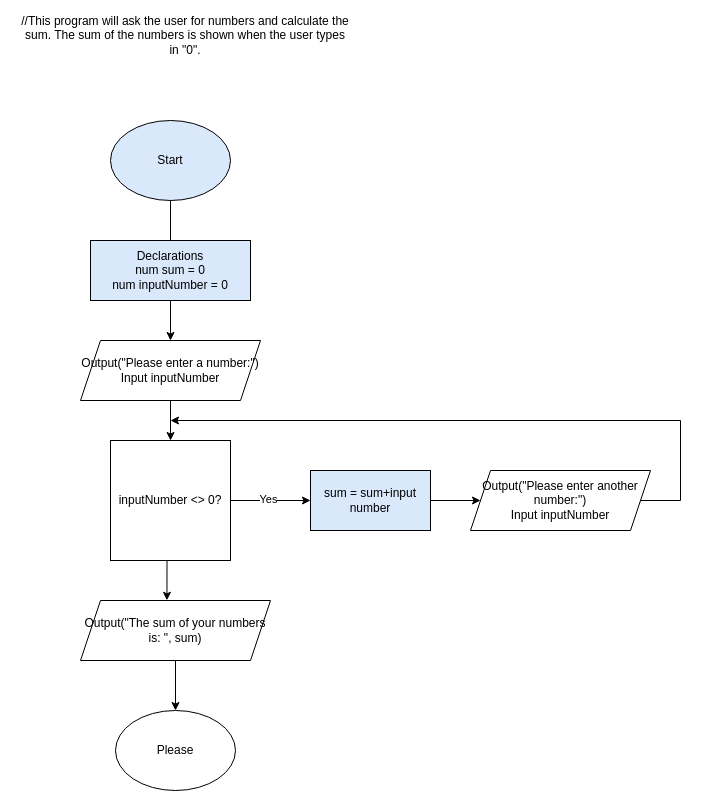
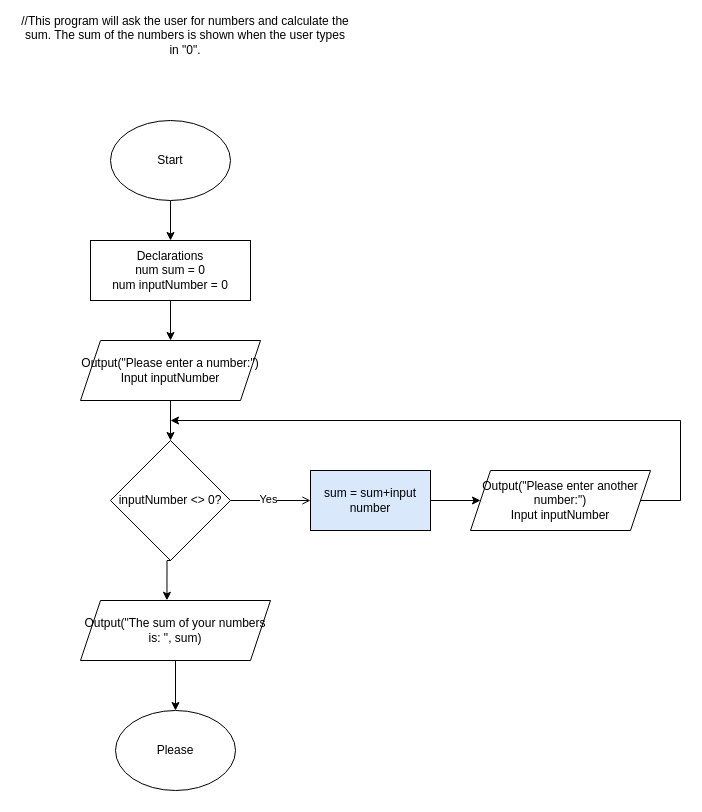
(171, 161) -> (171, 161)
(171, 235) -> (171, 232)
(171, 271) -> (171, 271)
(171, 501) -> (171, 501)
(302, 501) -> (304, 501)
